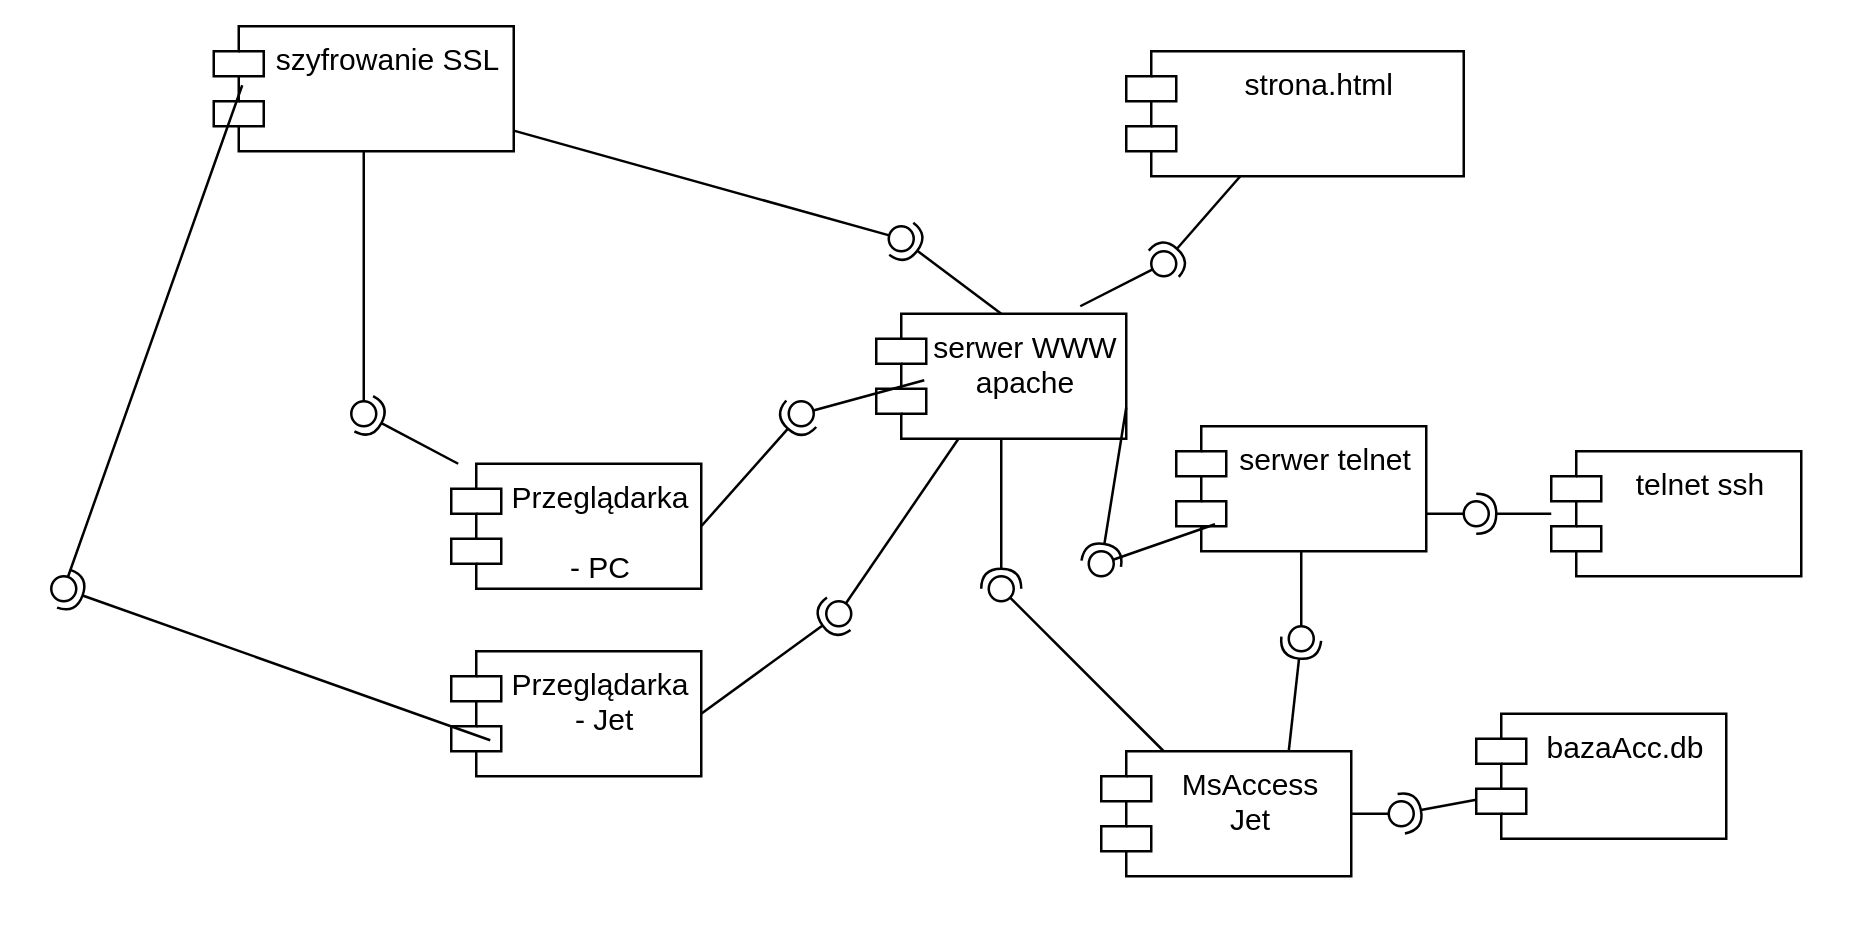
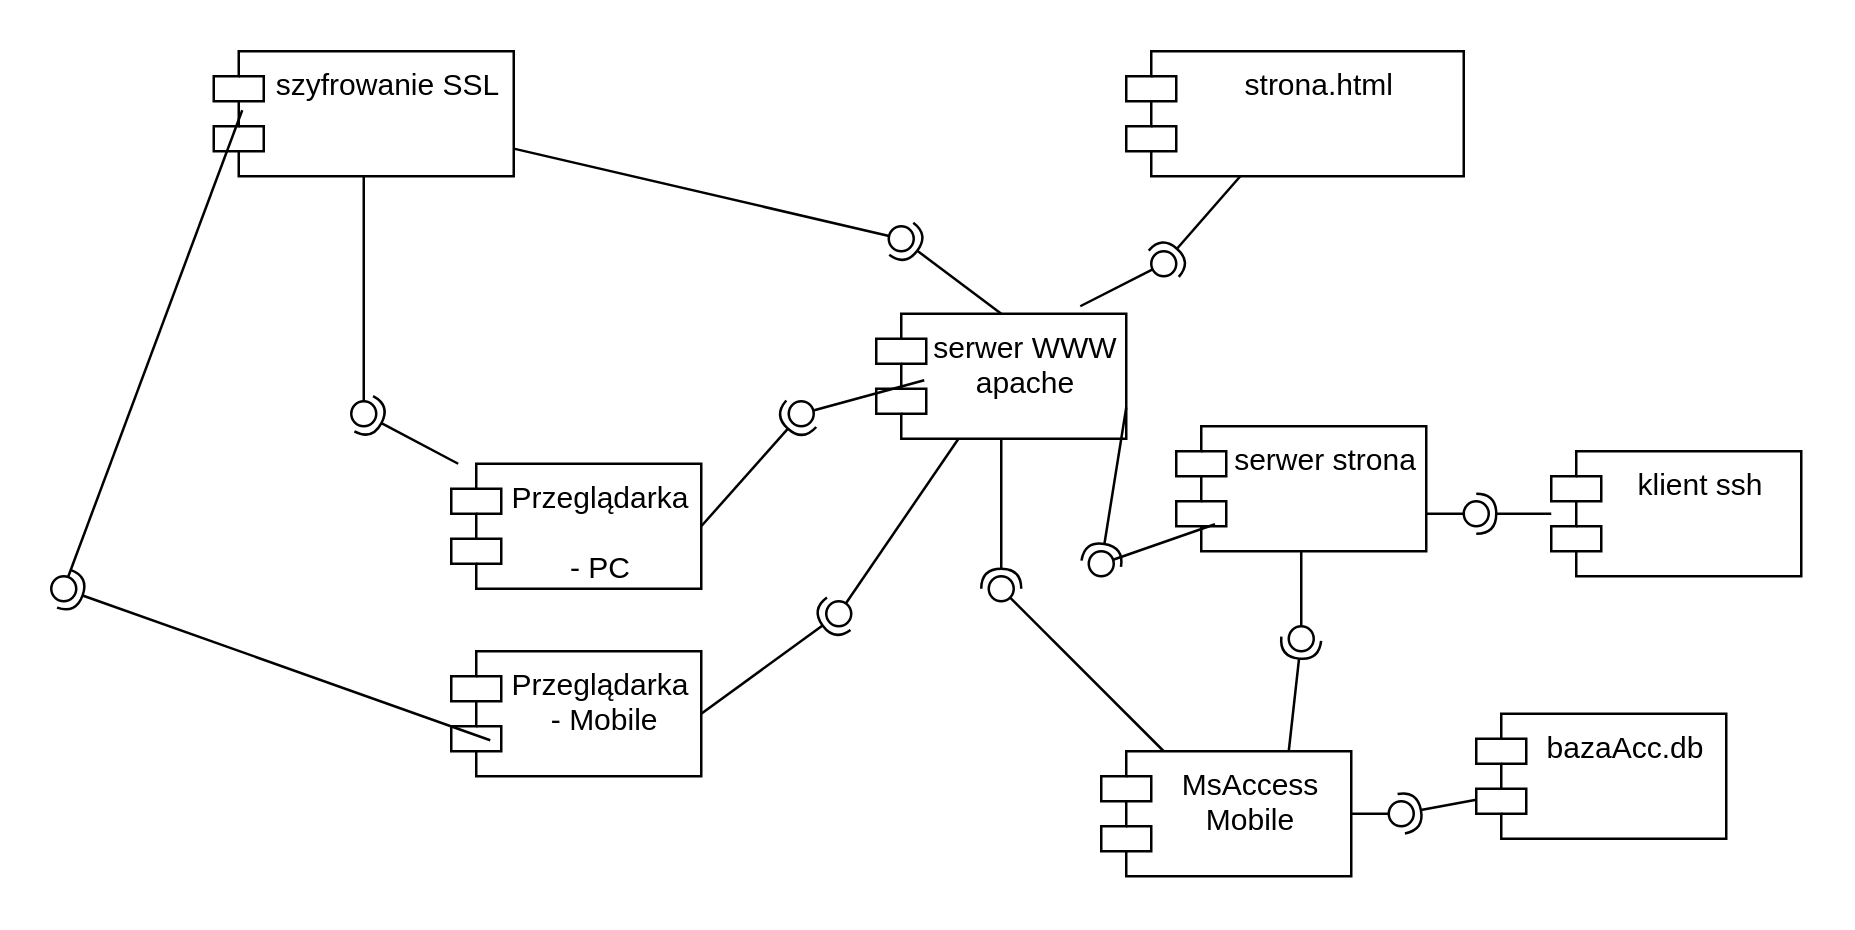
(364, 89) -> (364, 114)
(1325, 460) -> (1325, 460)
(1700, 485) -> (1700, 485)
(600, 685) -> (600, 685)
(1250, 785) -> (1250, 785)
